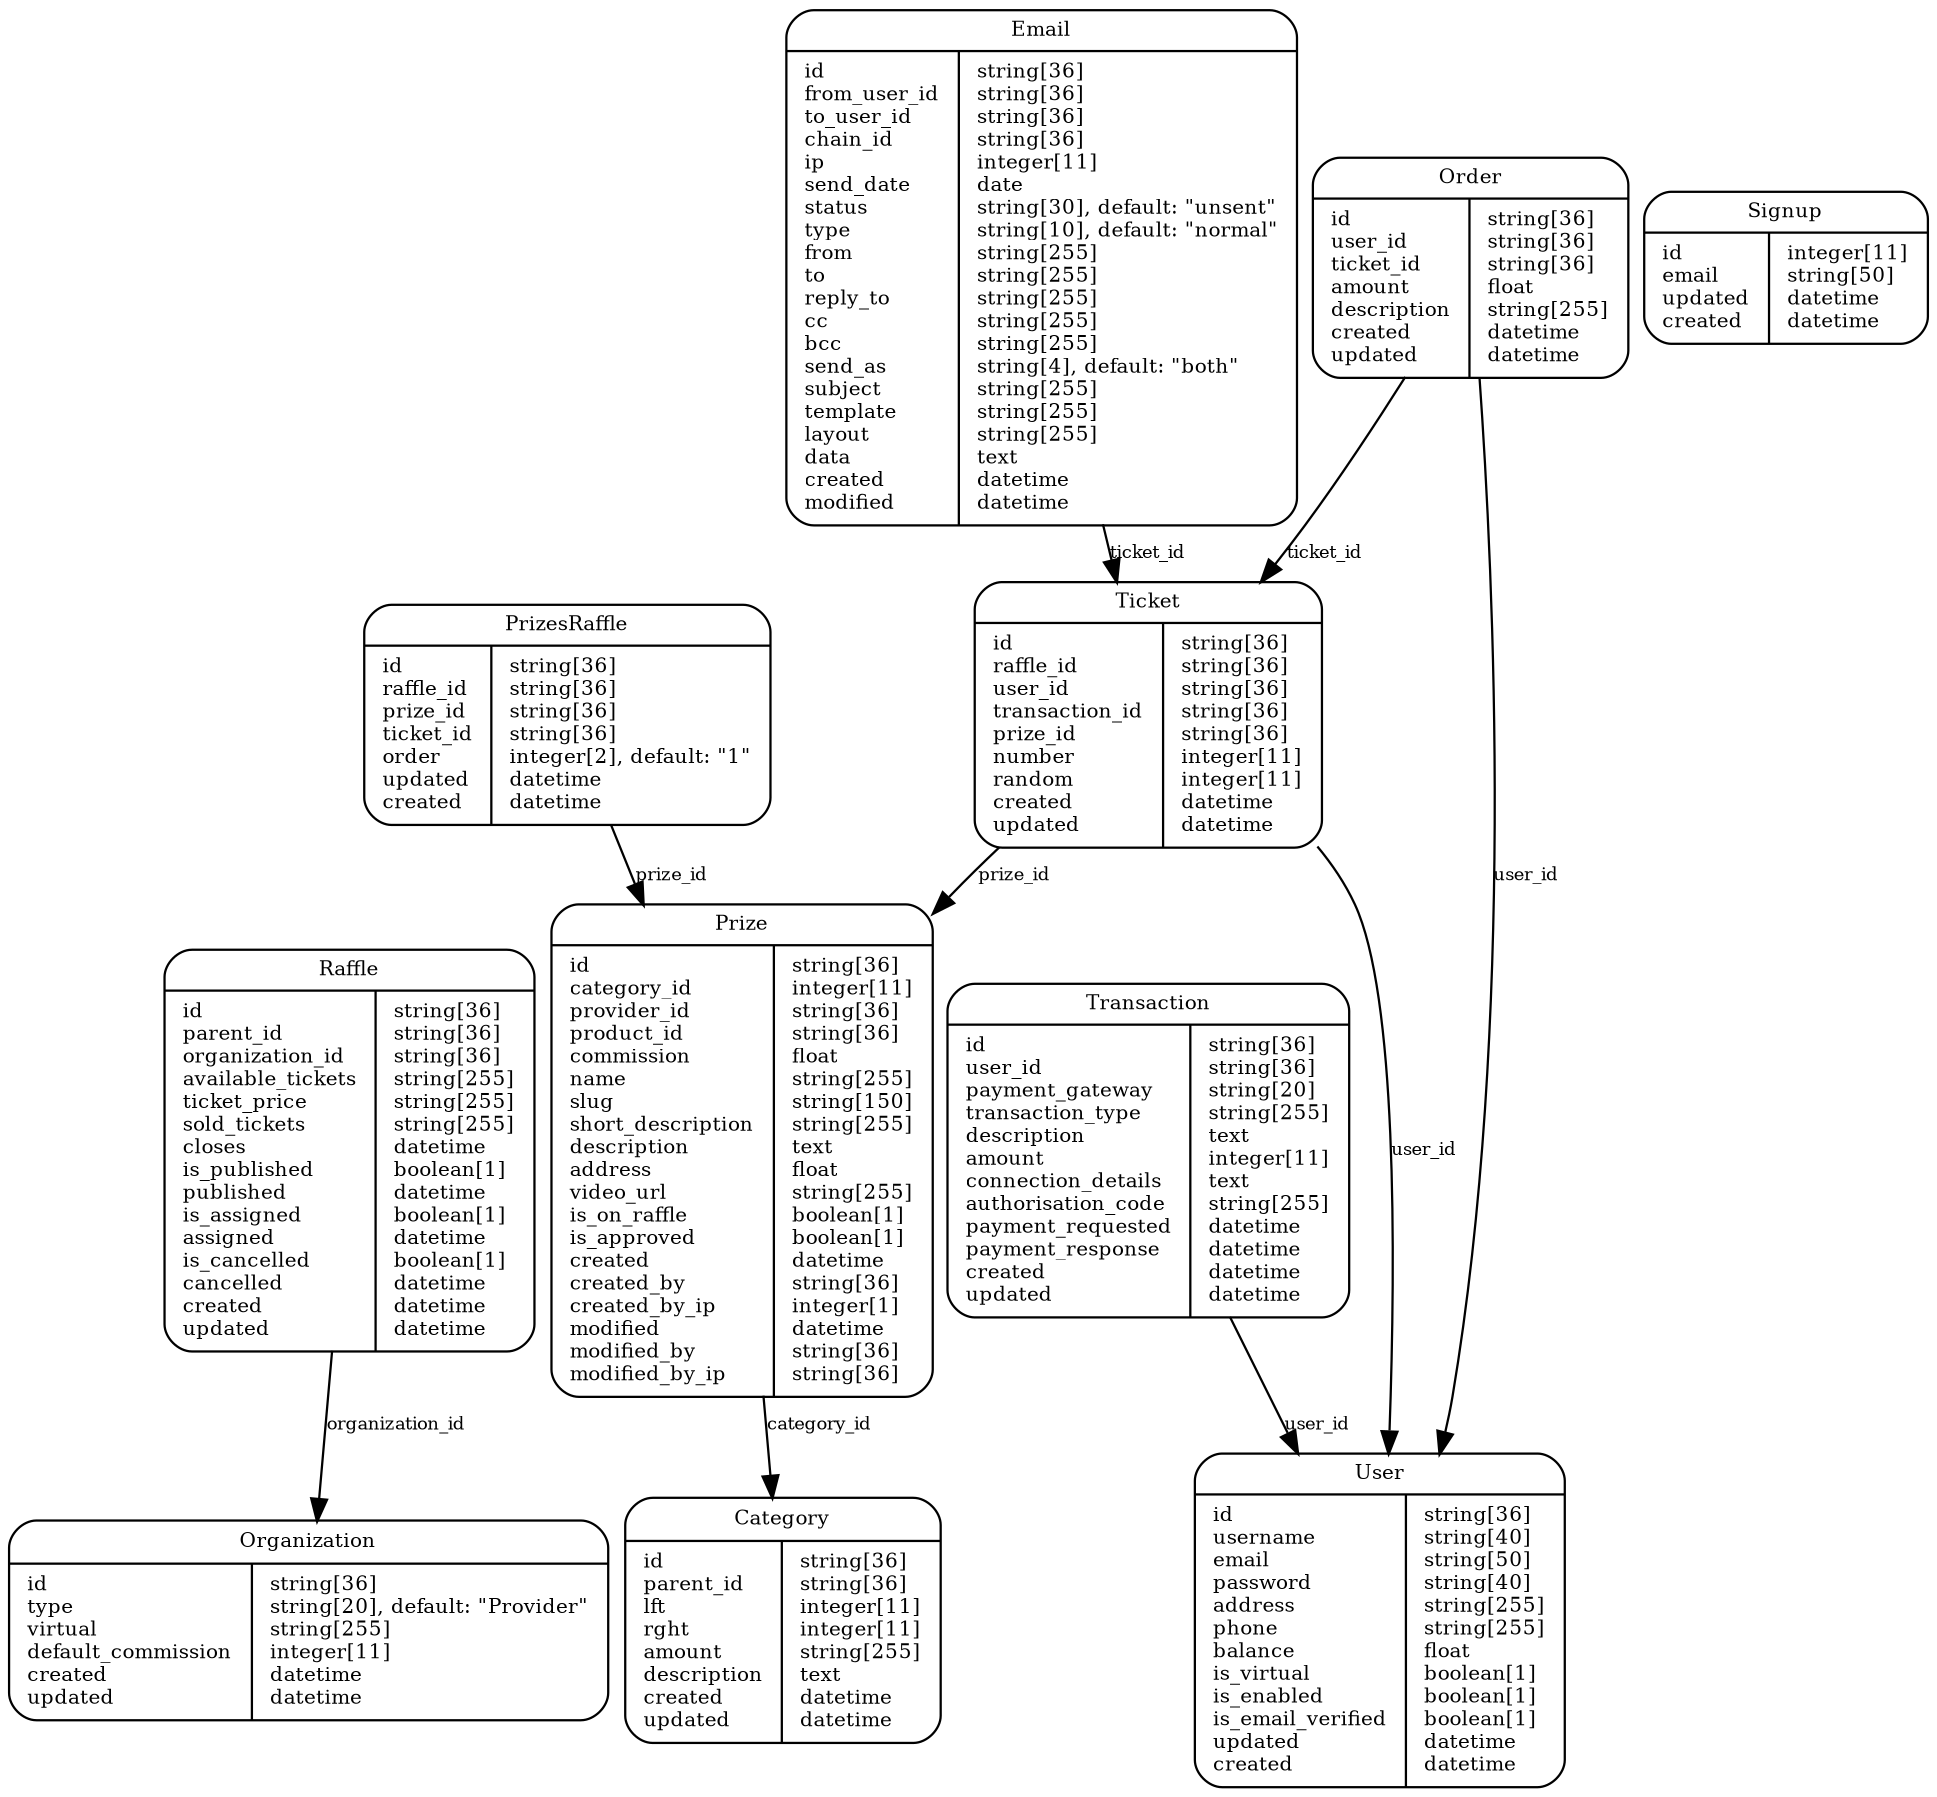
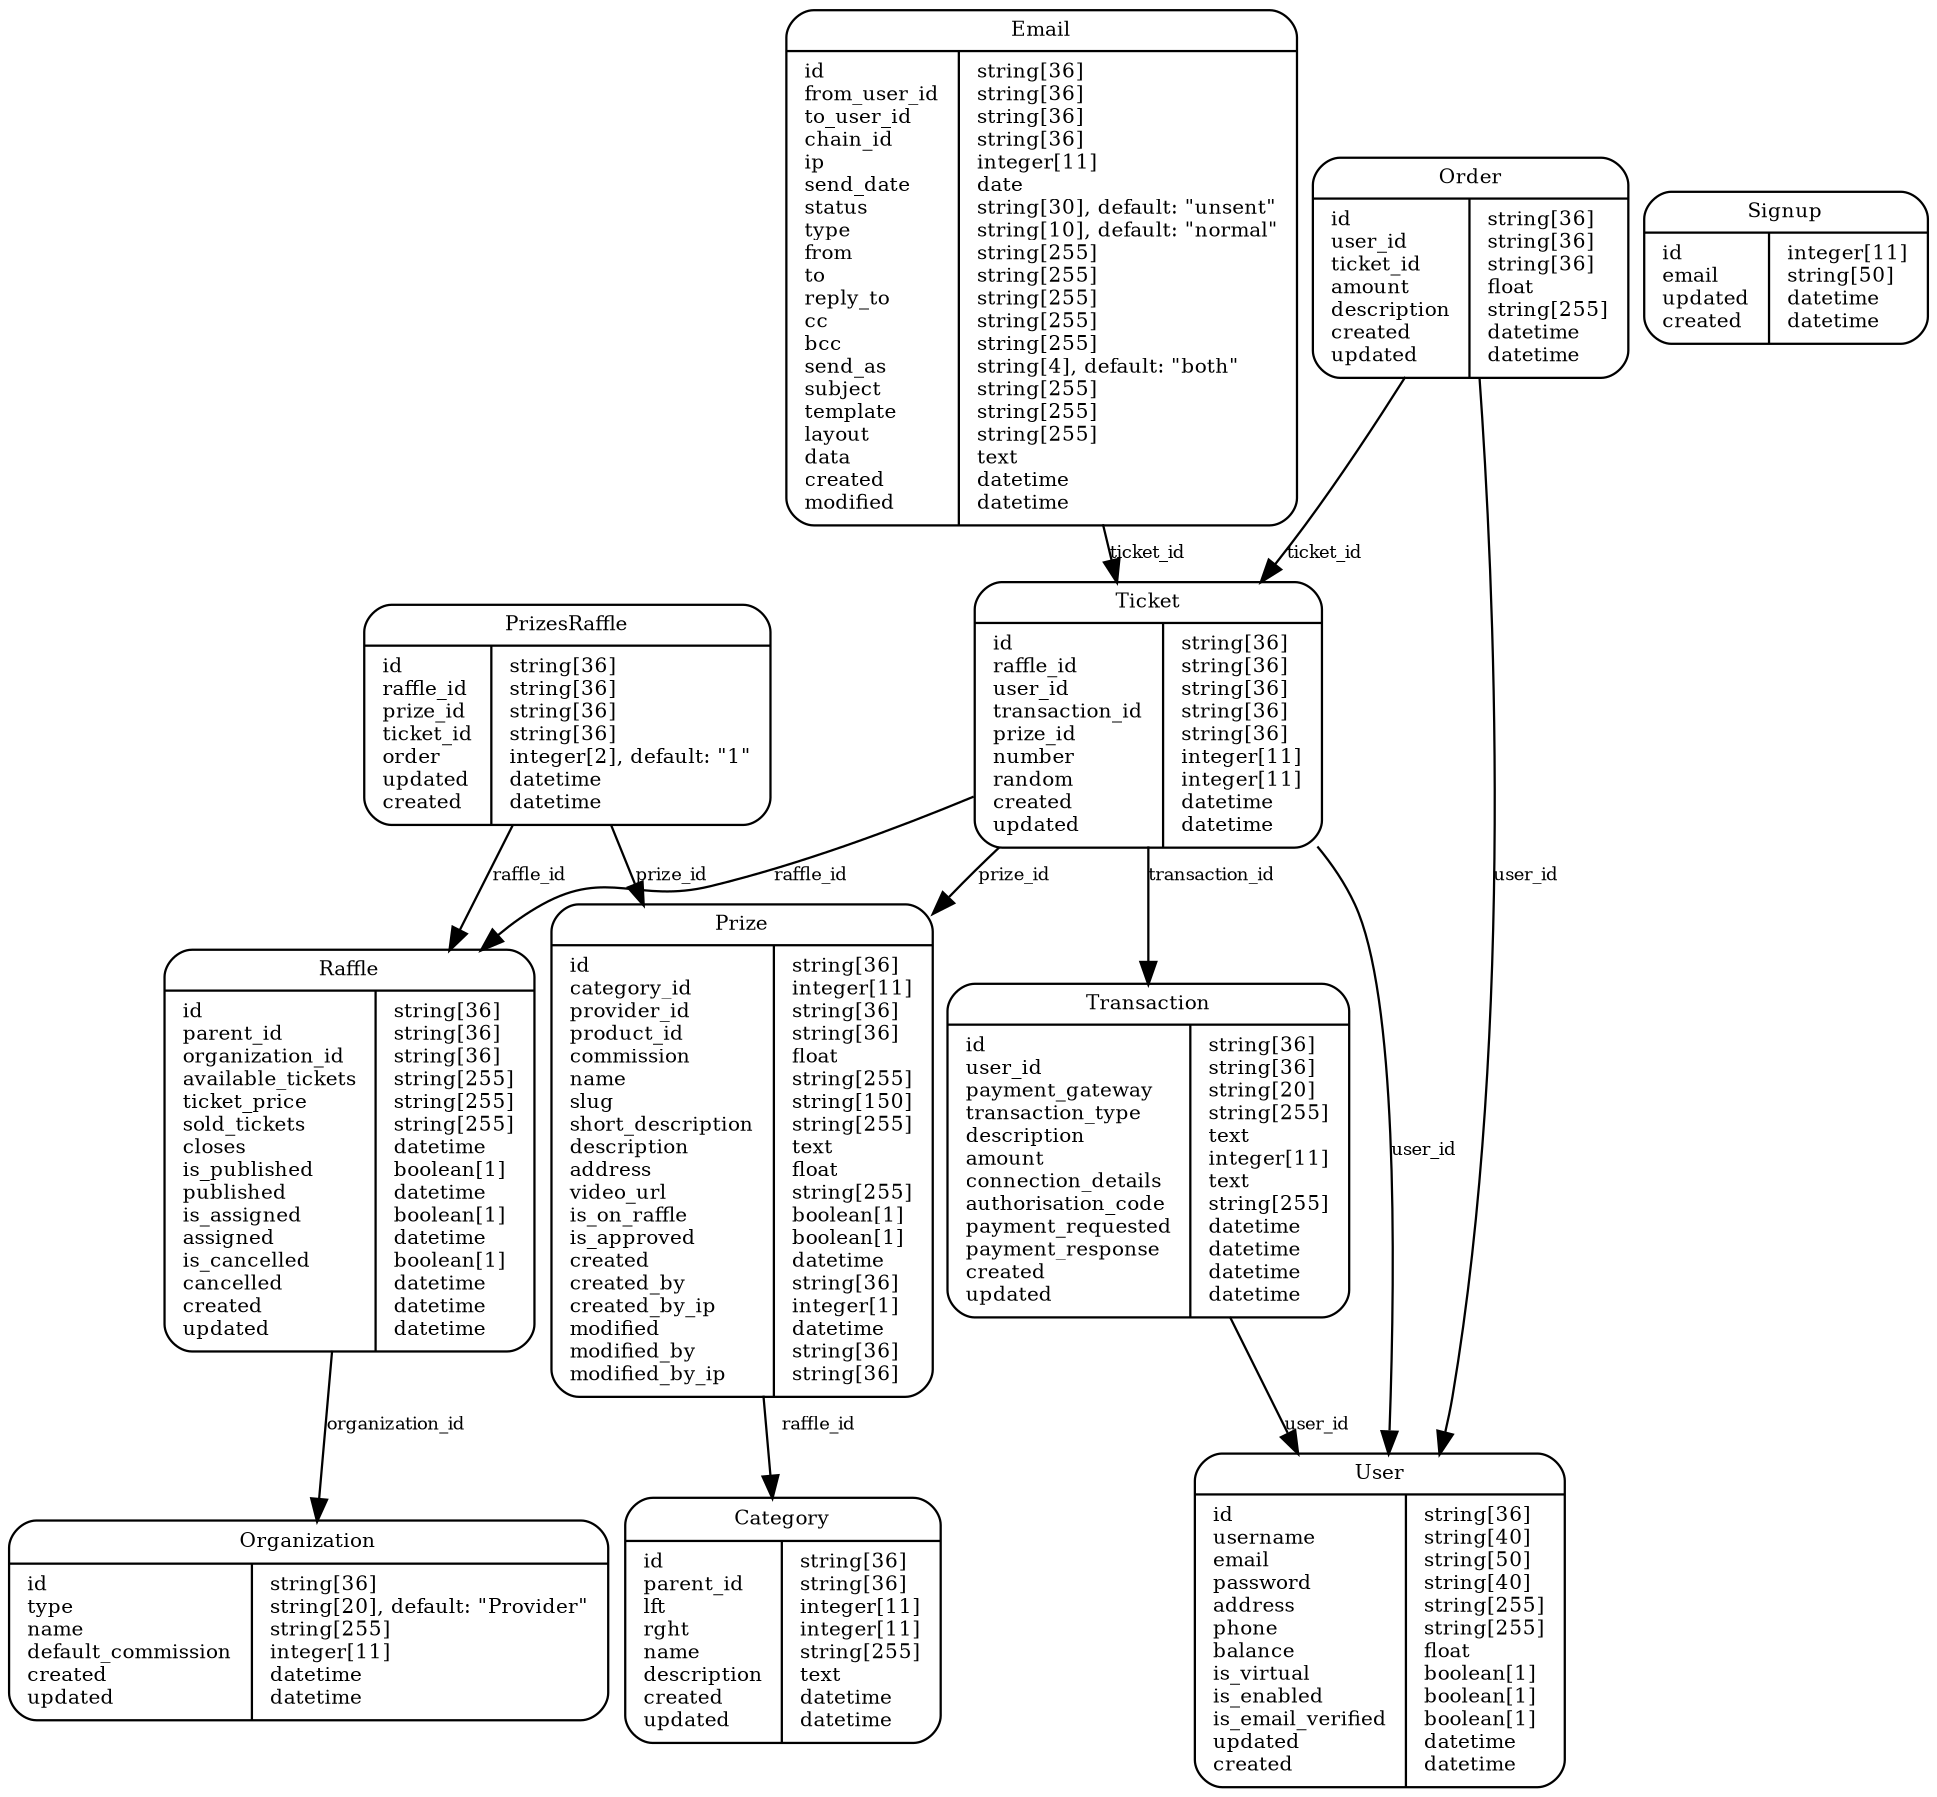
none -> (486, 878)
none -> (736, 880)
none -> (1148, 904)
(819, 1425) -> (819, 1425)
(62, 1629) -> (56, 1629)
(683, 1652) -> (672, 1652)
